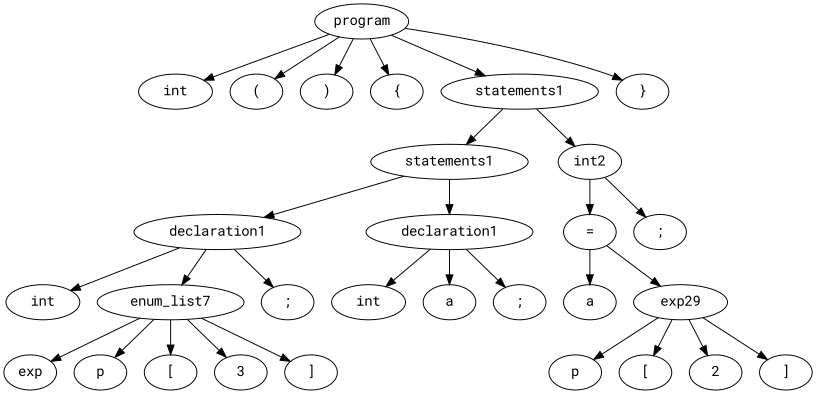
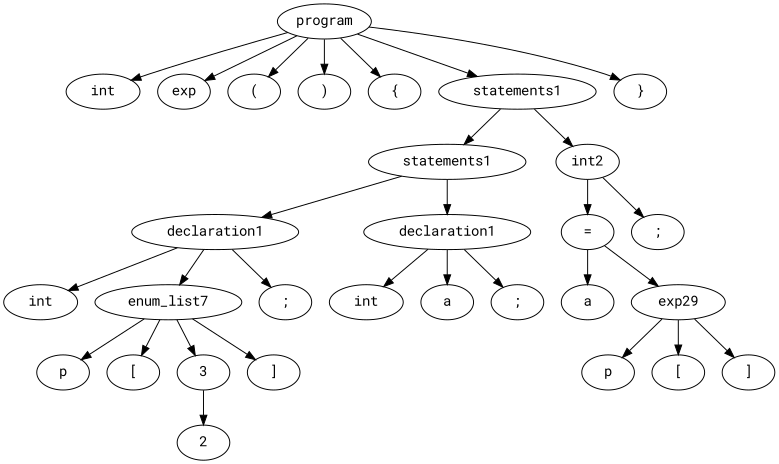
(696, 333) -> (203, 403)
(100, 338) -> (255, 56)
